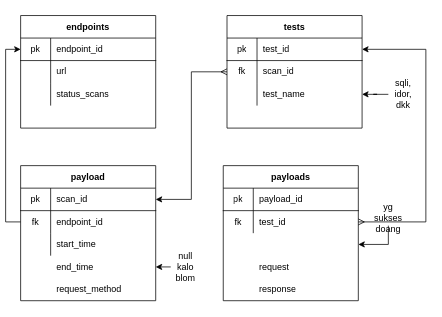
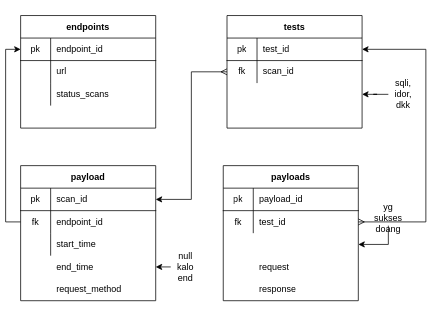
(309, 94) -> none
(186, 267) -> (186, 267)
